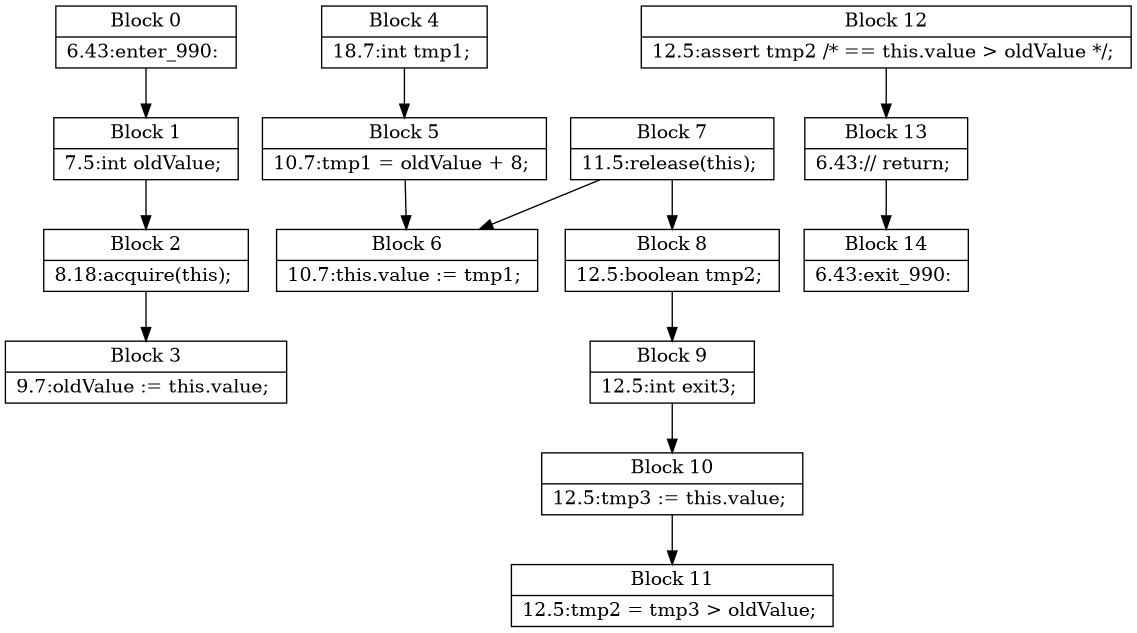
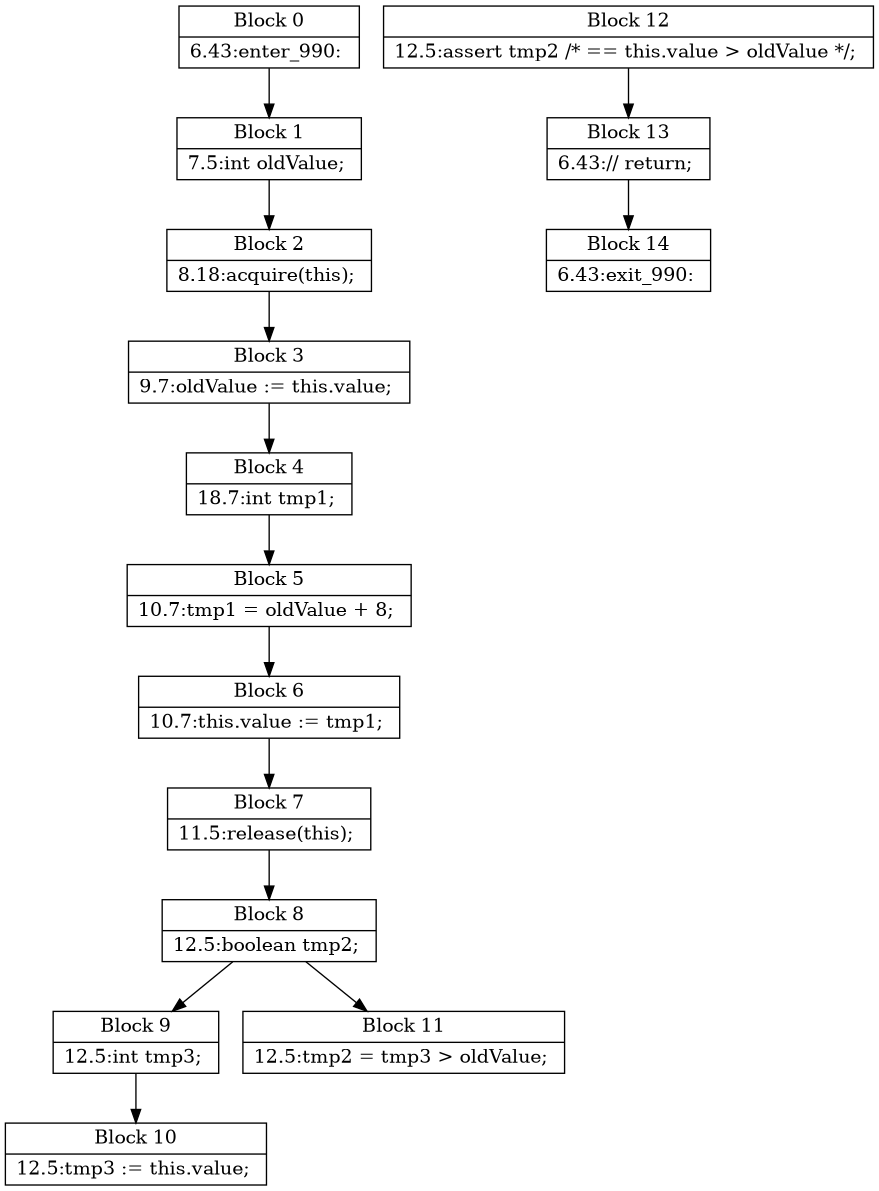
(546, 202) -> (269, 756)
(672, 387) -> (136, 1057)
none -> (269, 421)
(672, 533) -> (331, 982)
